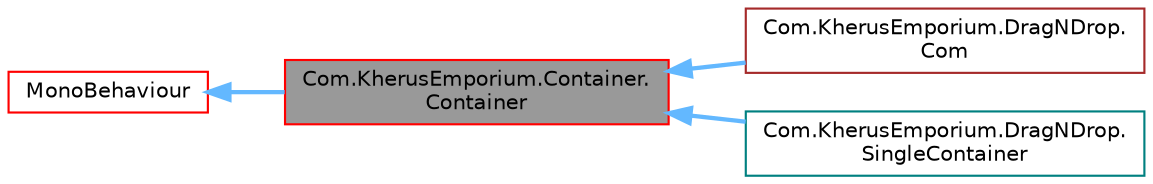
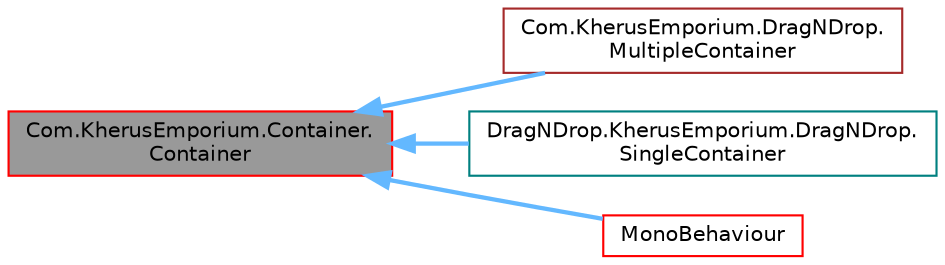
(945, 41) -> (703, 41)
(257, 92) -> (496, 200)
(945, 144) -> (703, 144)
